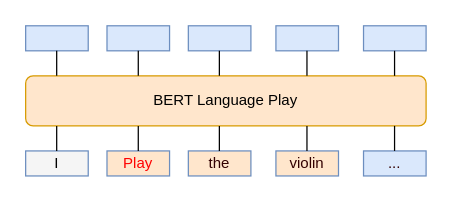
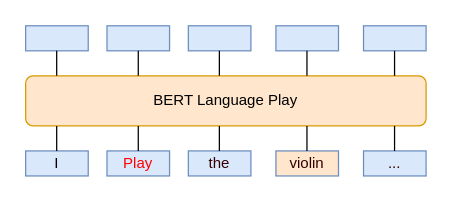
(57, 163) -> (57, 163)
(138, 163) -> (138, 163)
(219, 163) -> (219, 163)
